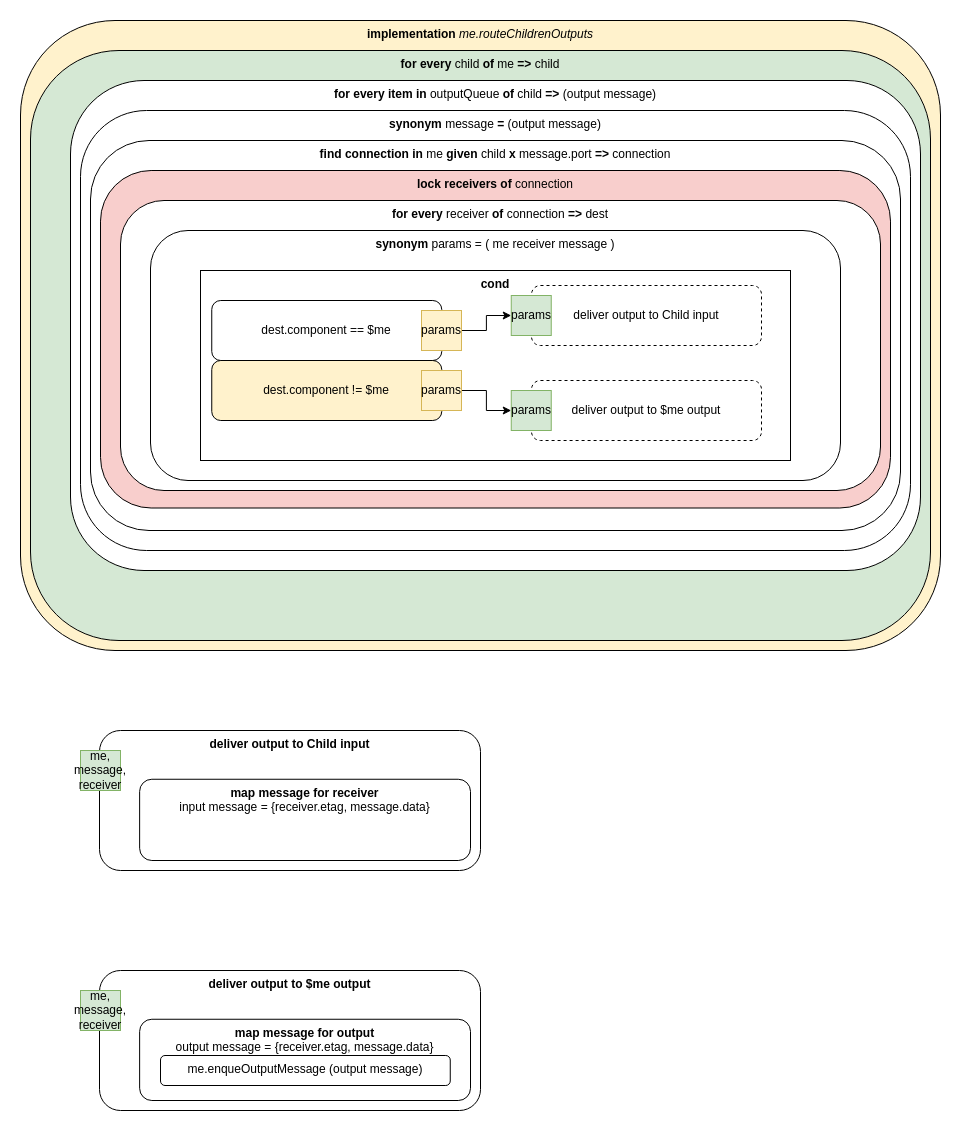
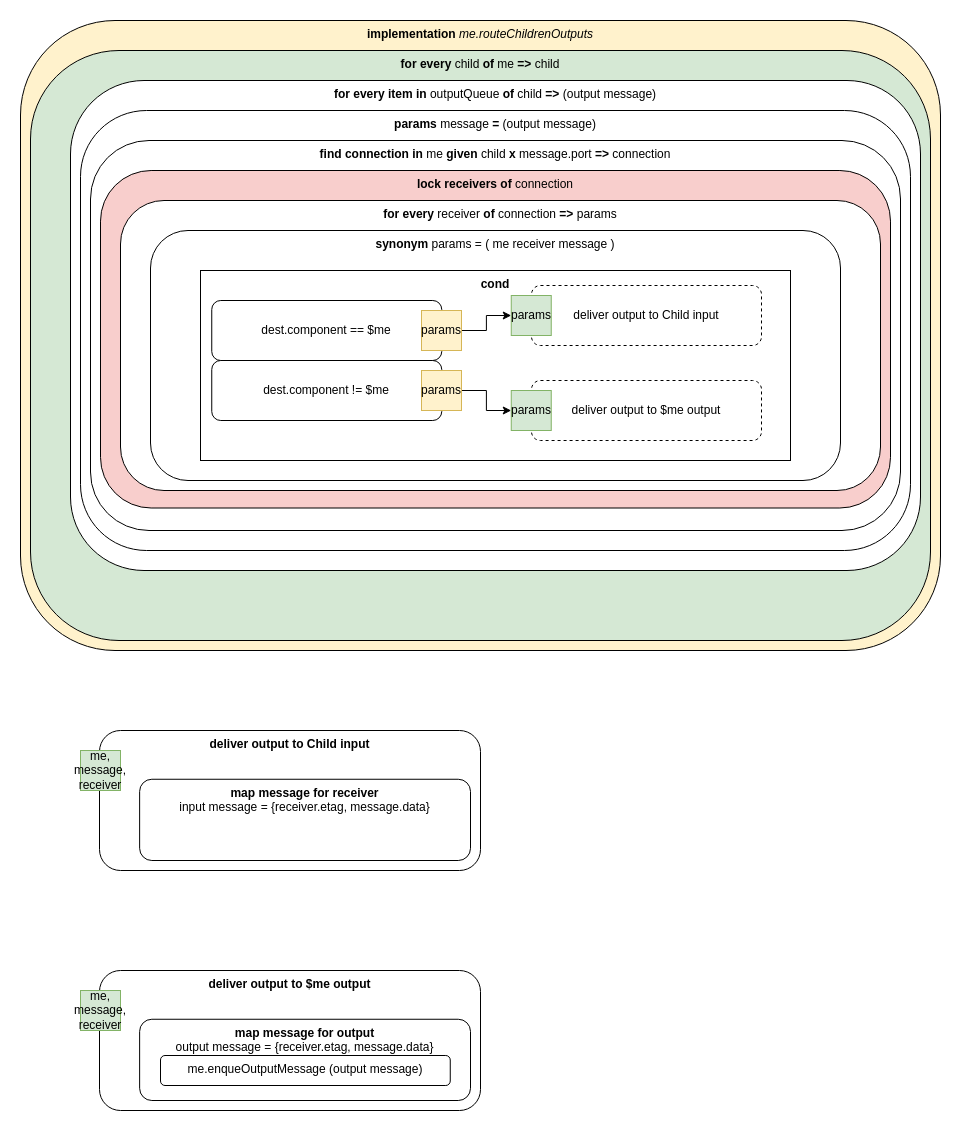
(496, 125) -> (496, 125)
(501, 215) -> (501, 215)
(327, 391) -> (327, 391)
